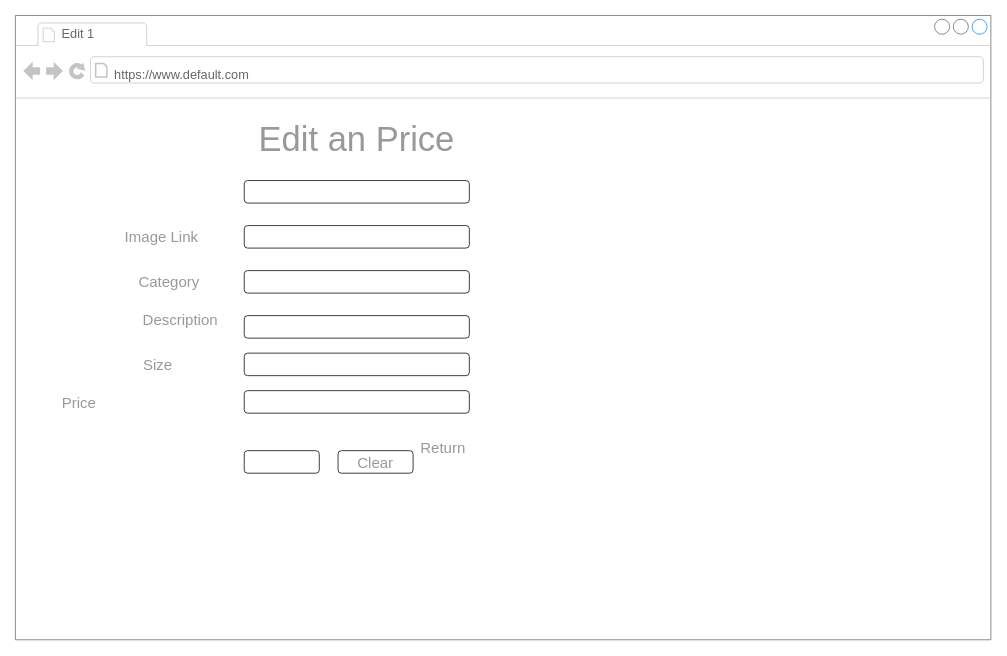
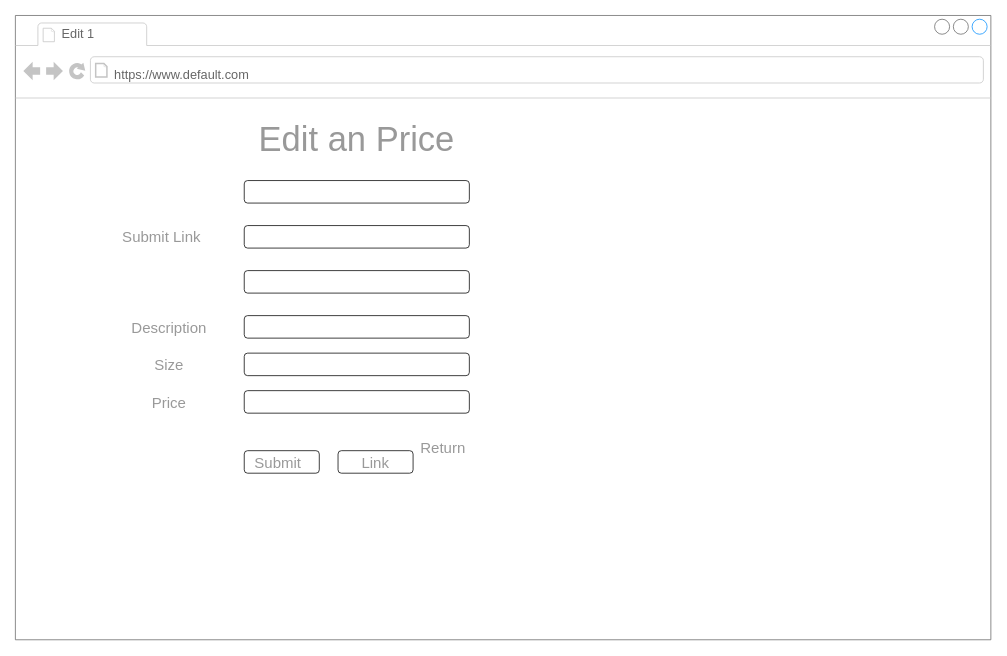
(162, 237) -> (162, 237)
(169, 282) -> none
(180, 319) -> (169, 327)
(158, 364) -> (169, 364)
(79, 402) -> (169, 402)
none -> (278, 462)
(375, 462) -> (375, 462)
